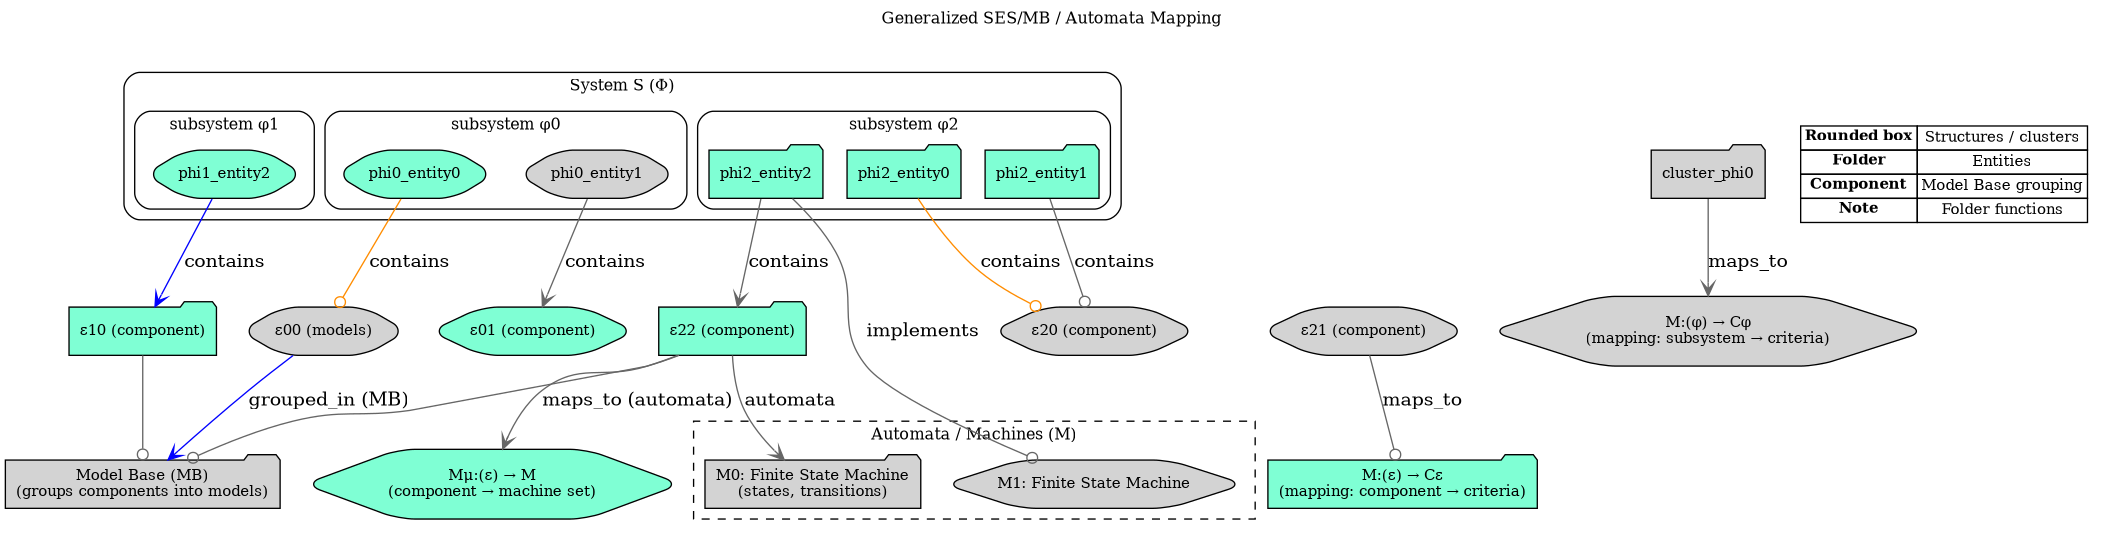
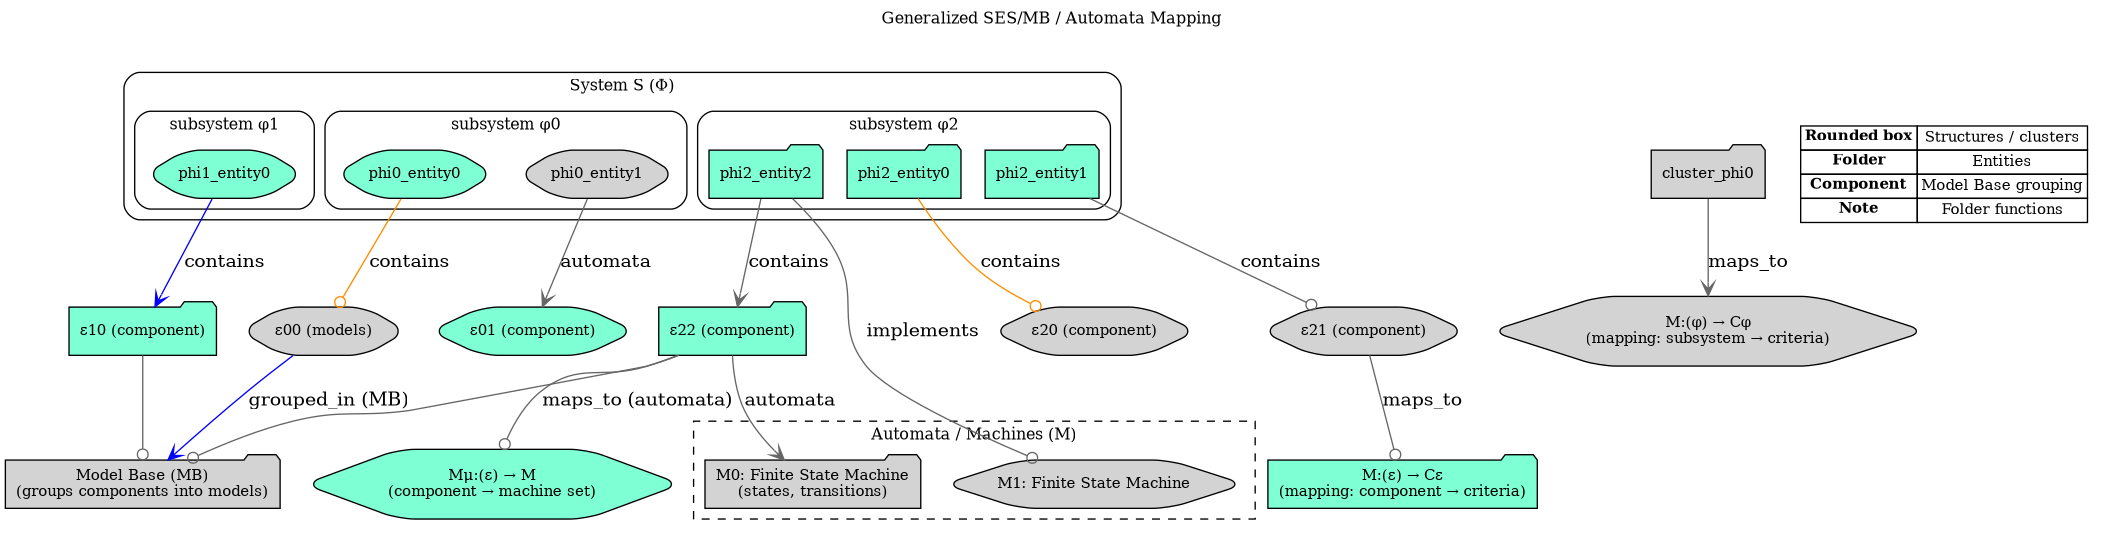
(224, 174) -> (224, 174)
(1067, 248) -> (1198, 250)
(606, 262) -> (606, 262)
(535, 397) -> (535, 397)
